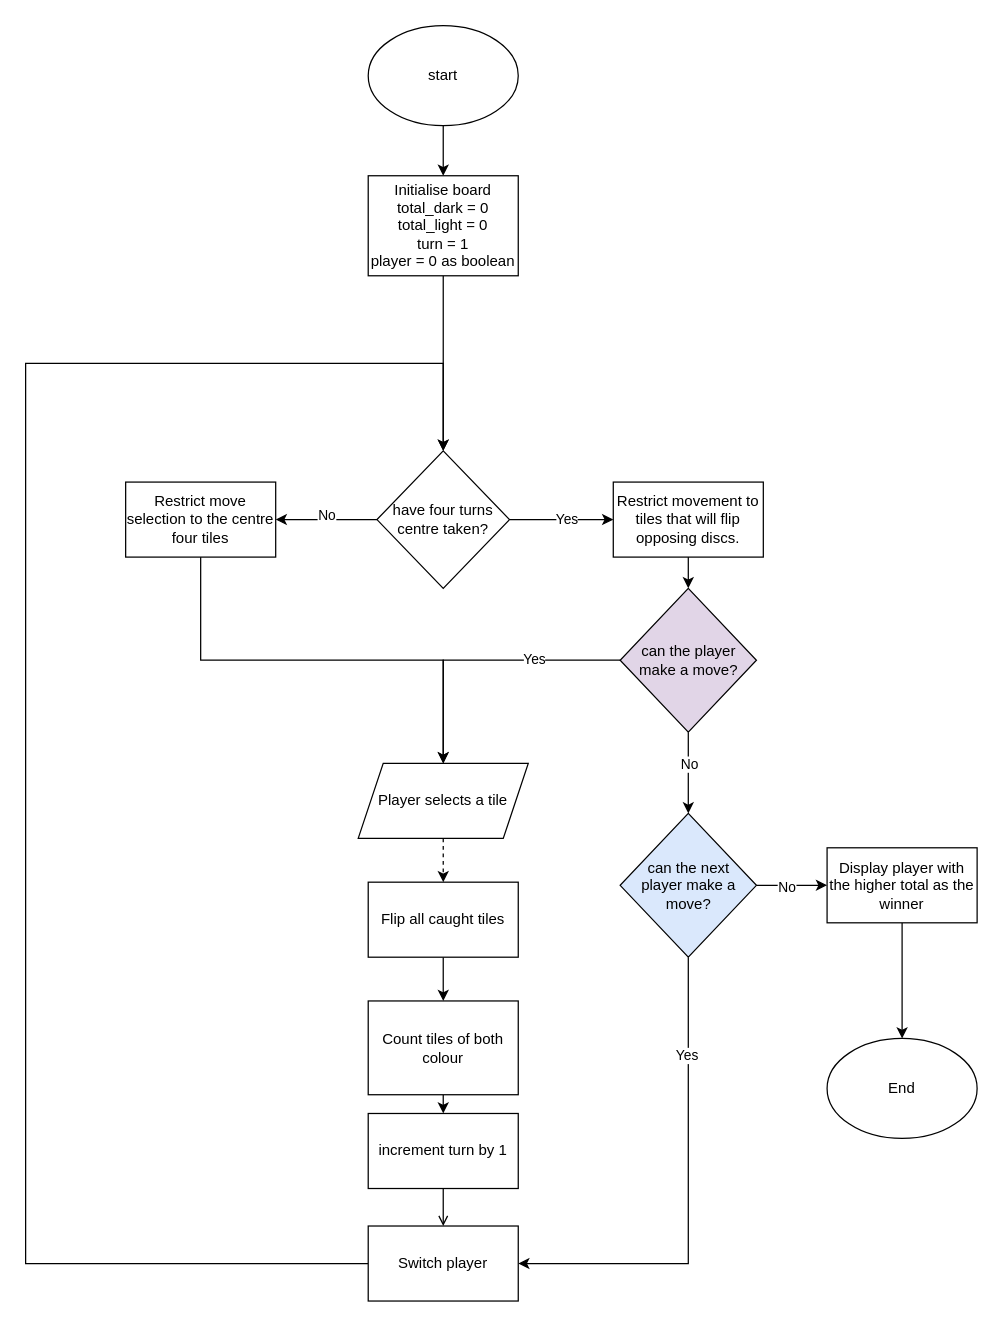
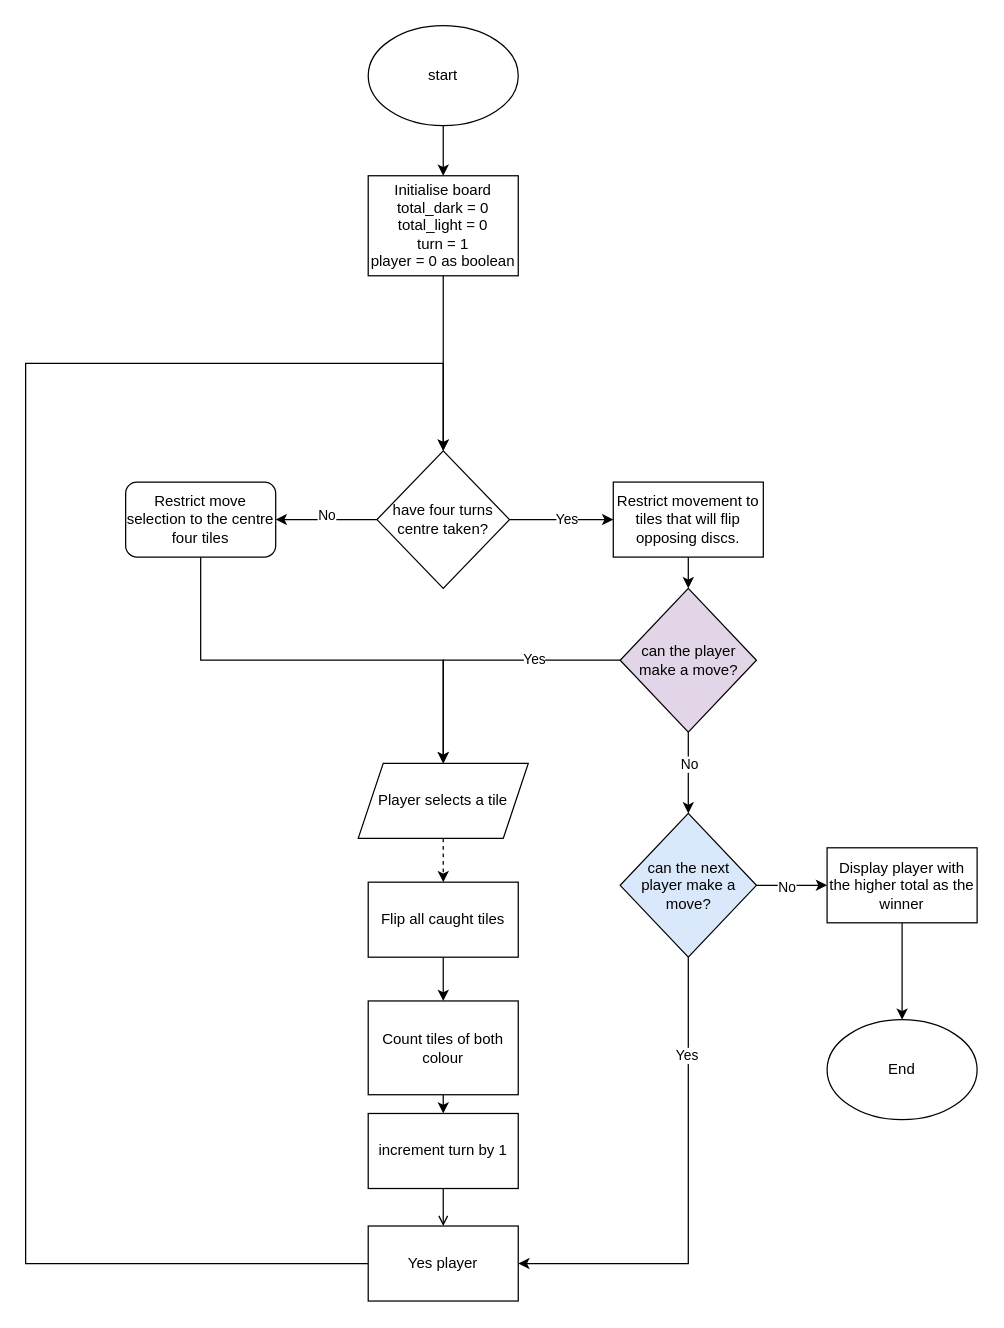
(201, 519) -> (201, 519)
(902, 1088) -> (902, 1069)
(443, 1263) -> (443, 1263)
